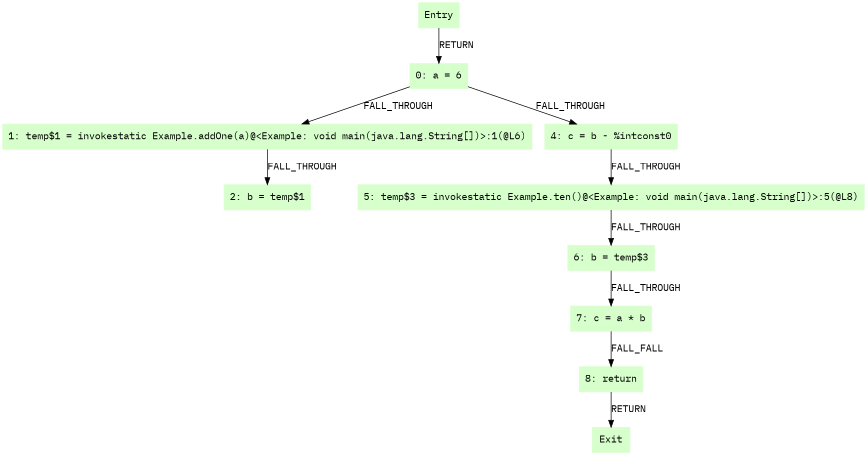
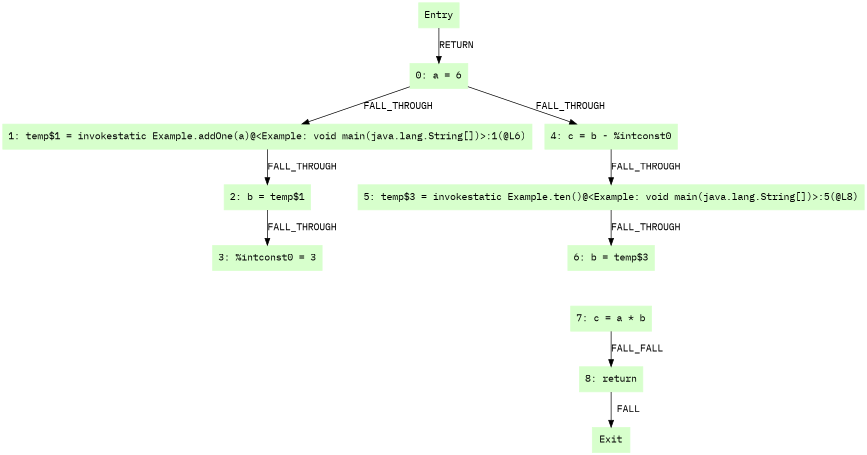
none -> (267, 258)
(611, 285) -> none
(629, 410) -> (629, 410)
